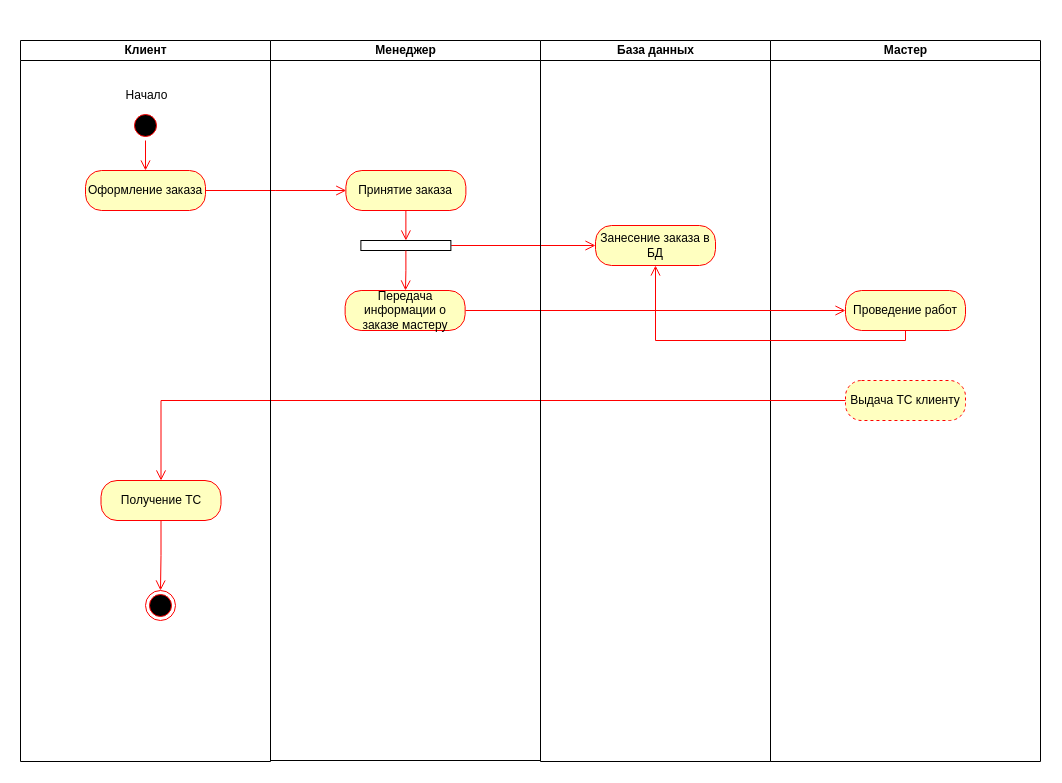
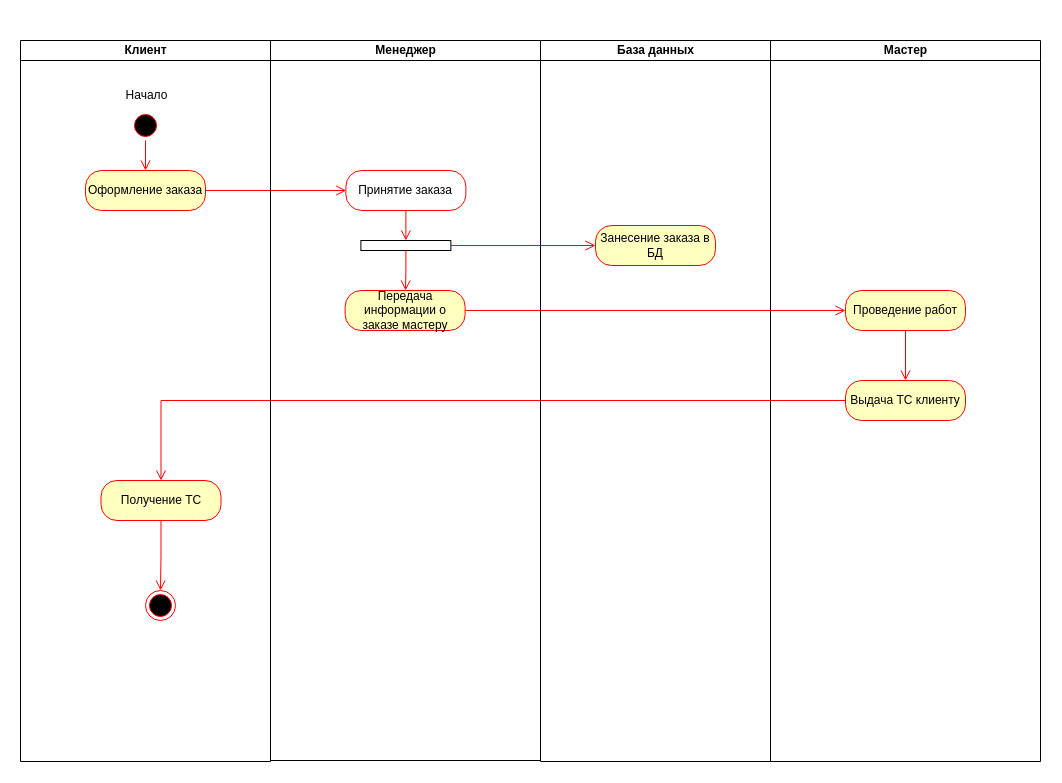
(406, 191) -> (406, 191)
(747, 341) -> (906, 358)
(906, 401) -> (906, 401)
